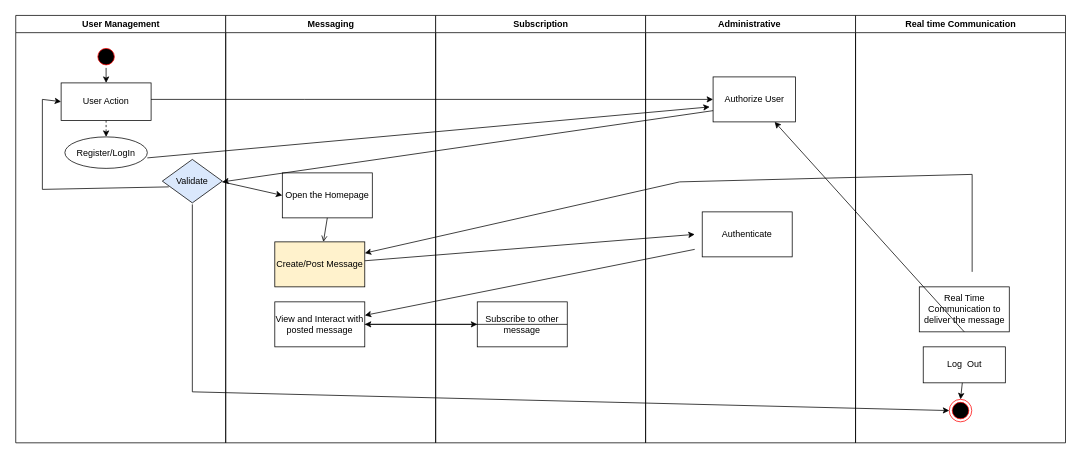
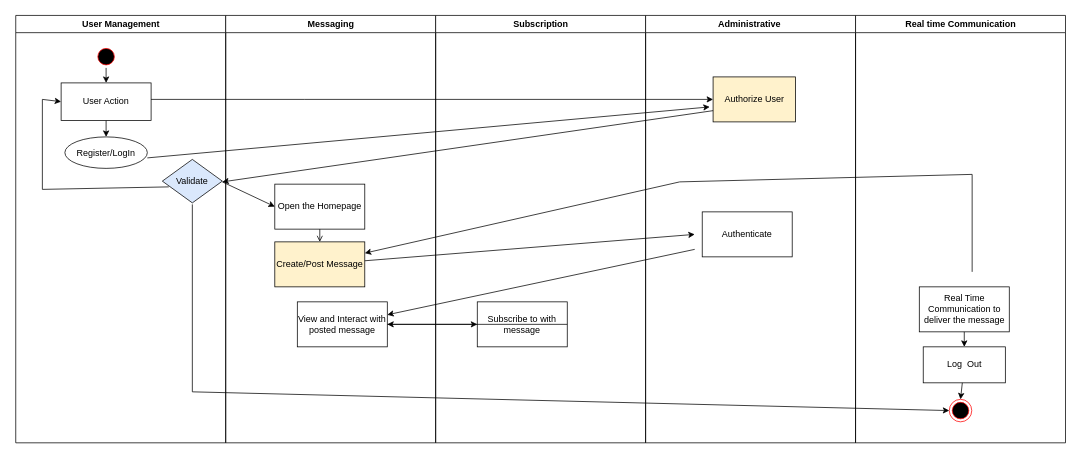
(755, 99) -> (755, 99)
(106, 126) -> (106, 126)
(327, 195) -> (320, 207)
(871, 229) -> (965, 337)
(320, 324) -> (342, 324)
(522, 324) -> (522, 324)
